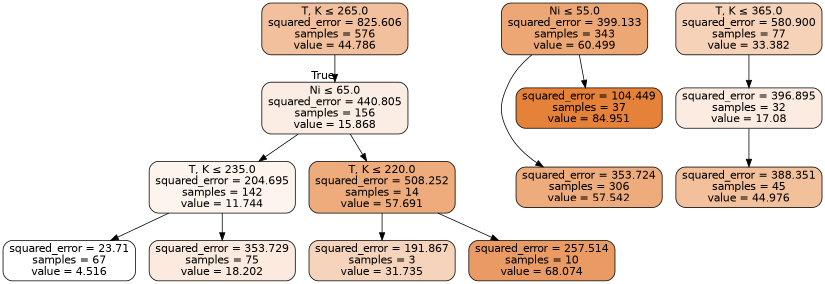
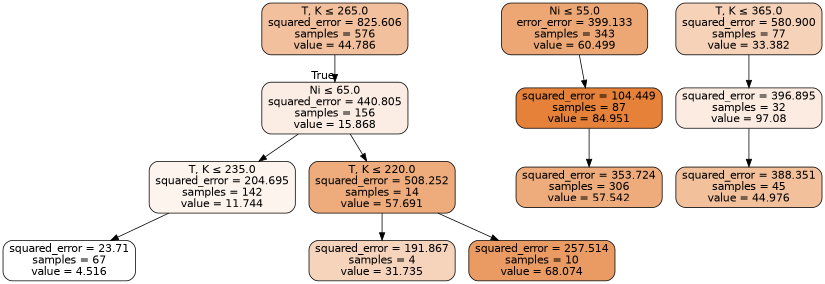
(575, 23) -> (575, 23)
(589, 108) -> (589, 108)
(502, 110) -> (589, 144)
(749, 119) -> (749, 119)
(382, 260) -> (382, 260)
(222, 261) -> none
